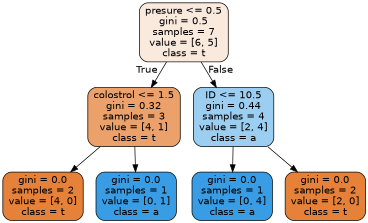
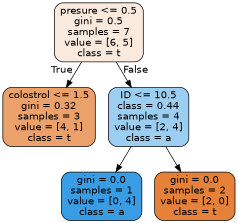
(234, 117) -> (149, 117)
(43, 196) -> none
(136, 196) -> none
